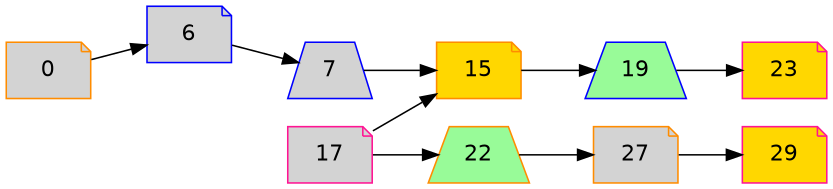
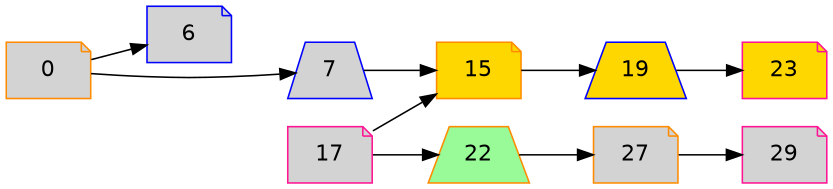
(258, 52) -> (185, 78)
(636, 70) -> (636, 70)
(785, 155) -> (785, 155)
